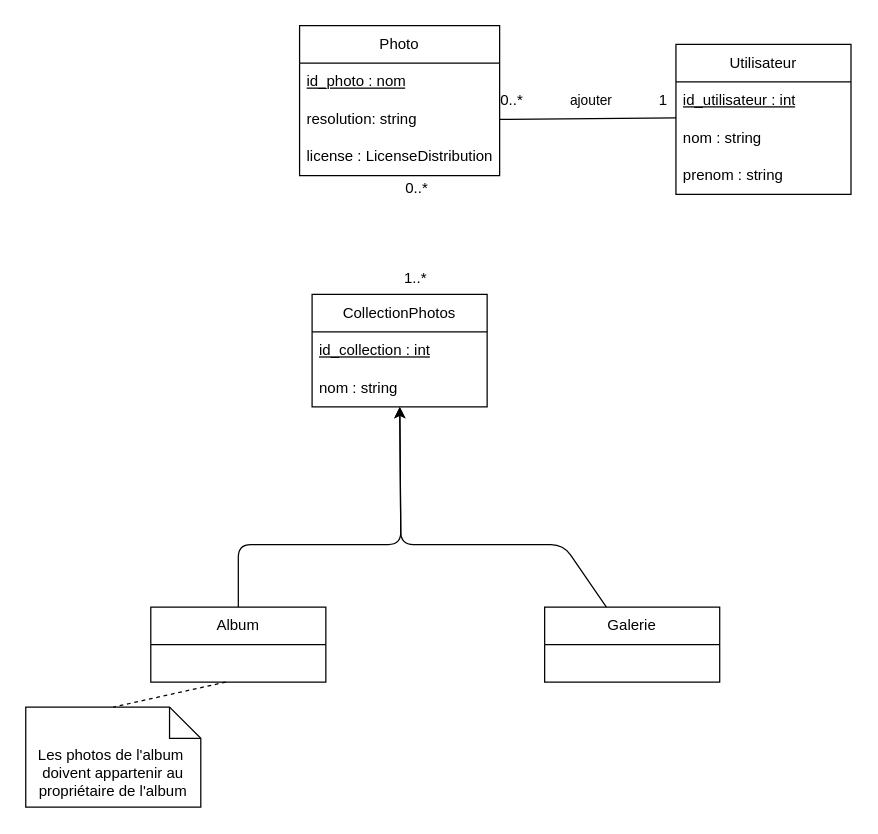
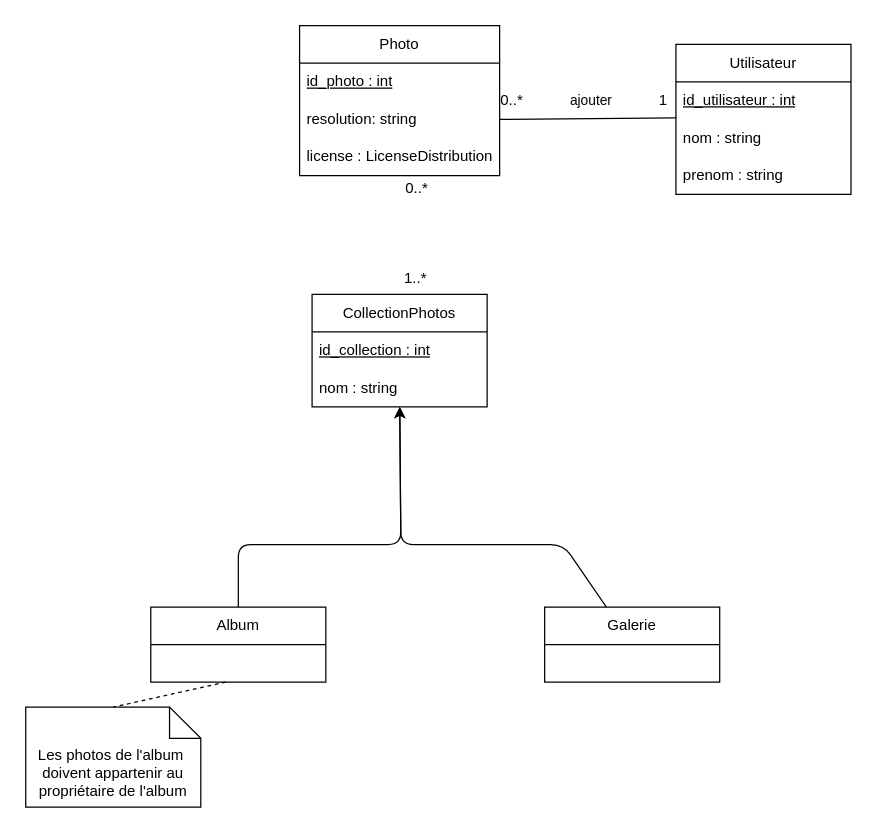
(358, 82) -> (356, 82)
